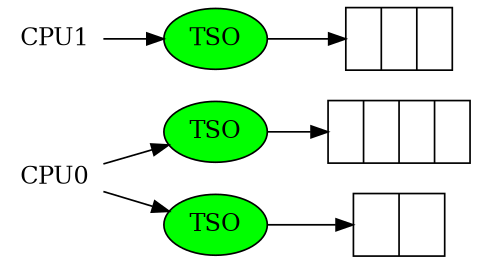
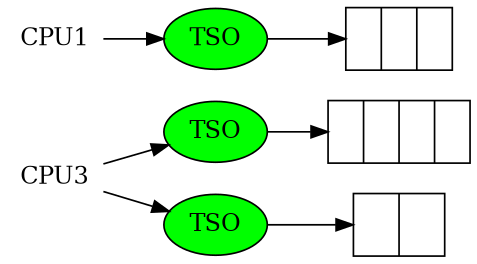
(55, 177) -> (55, 177)
